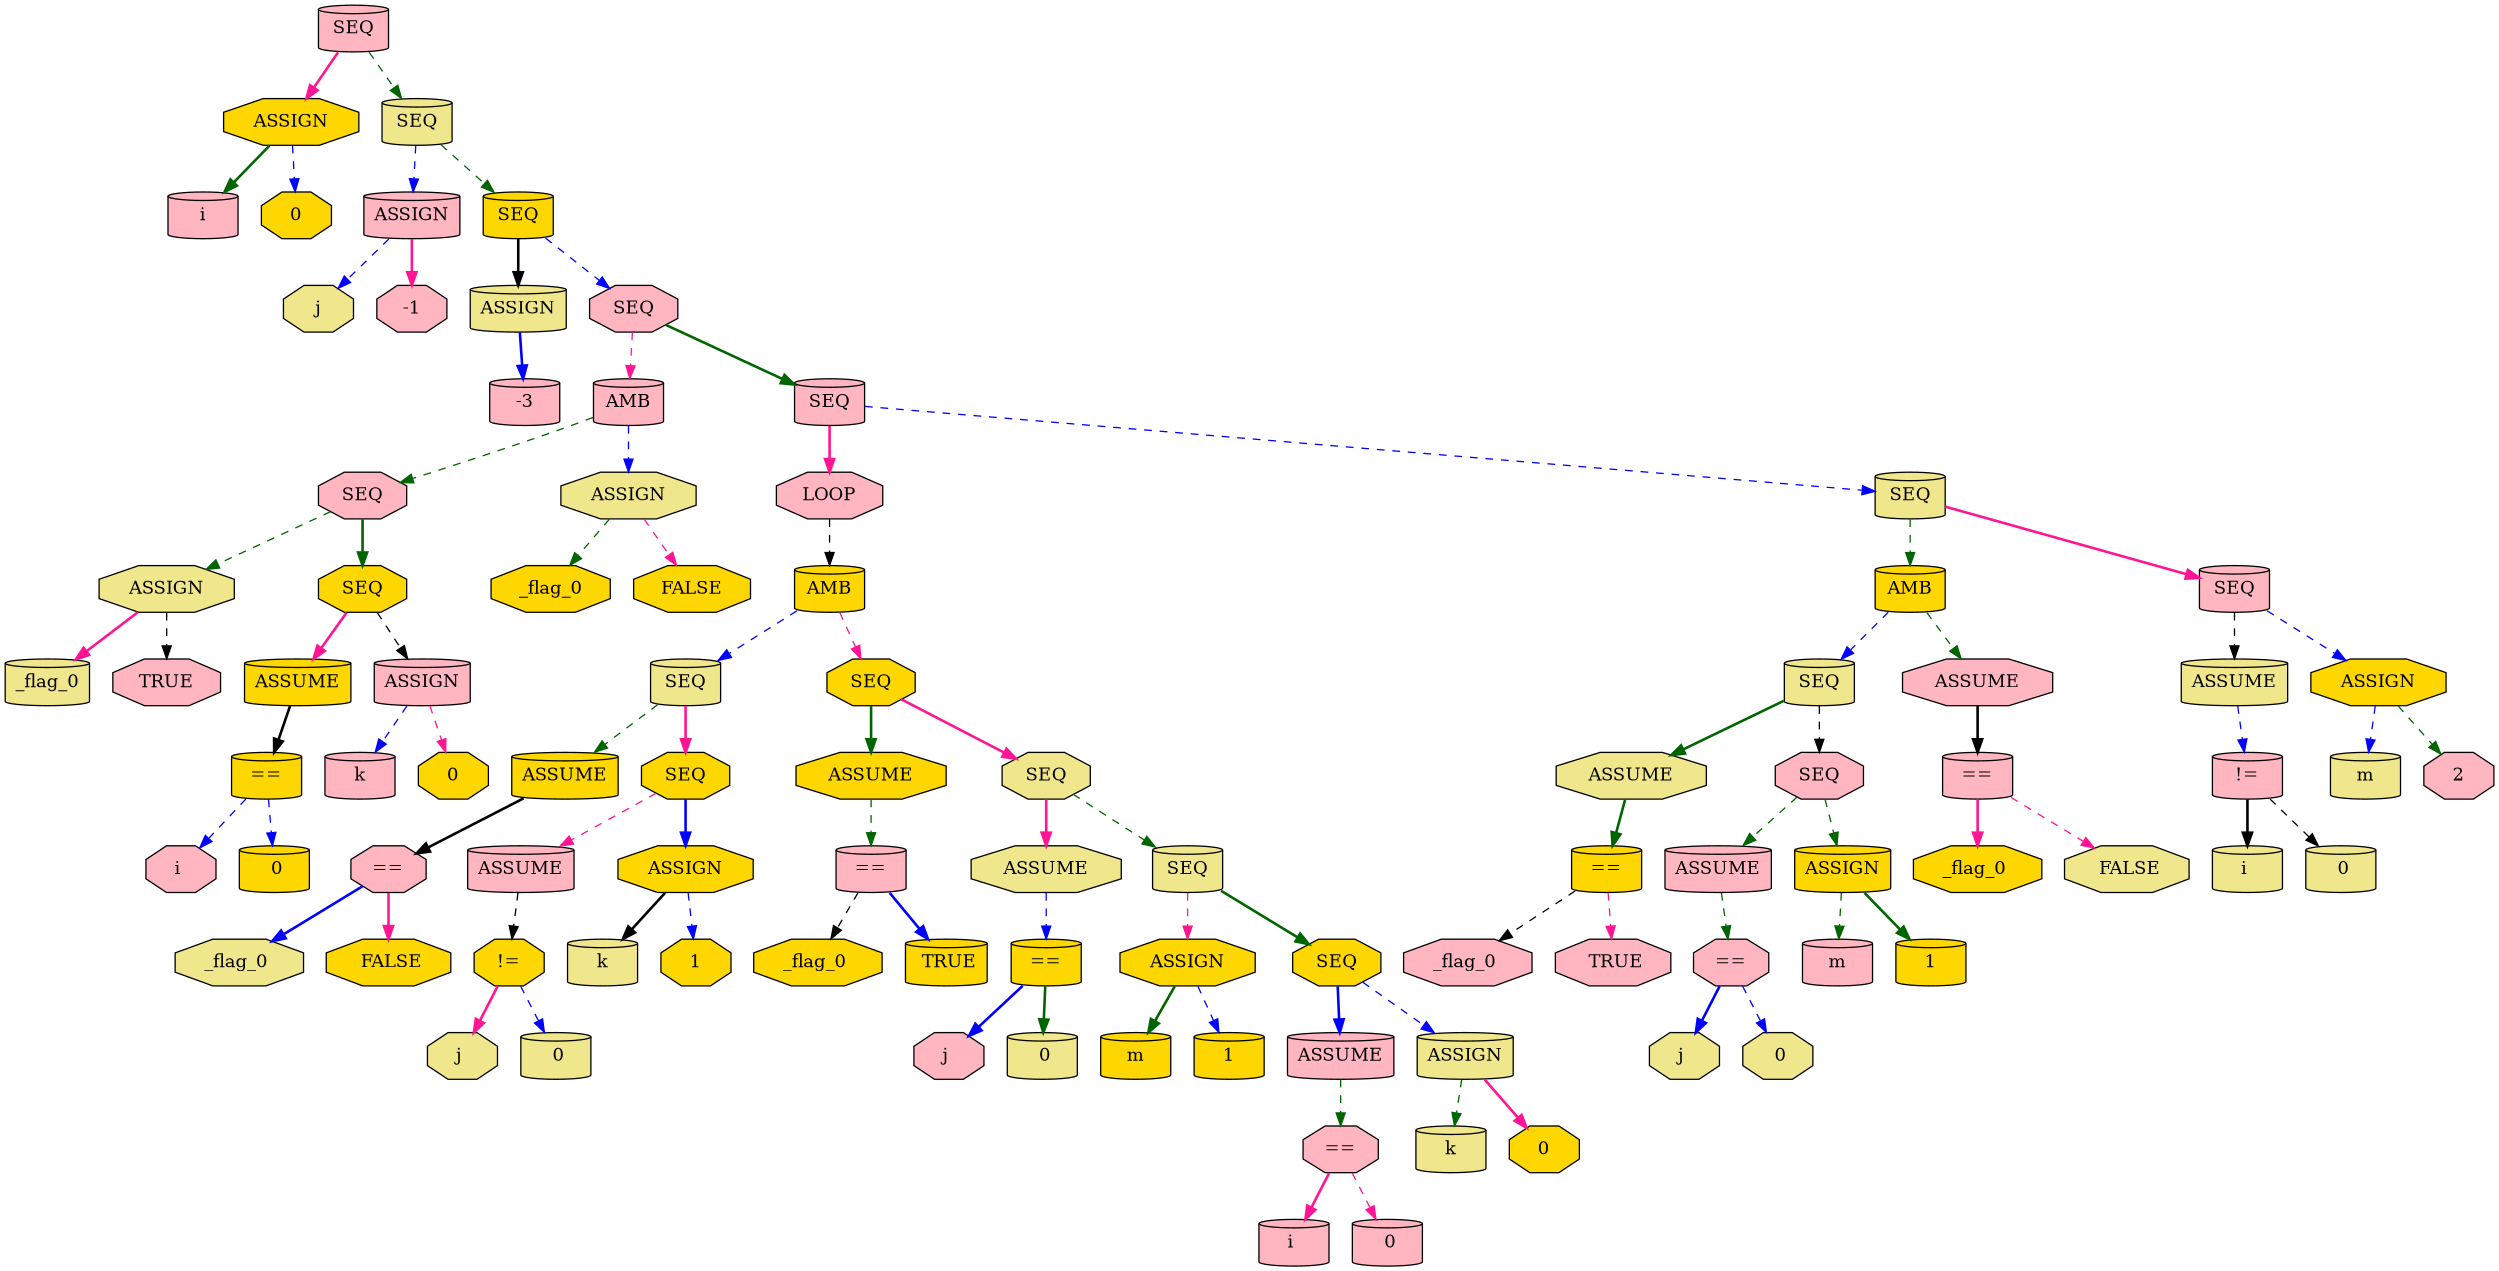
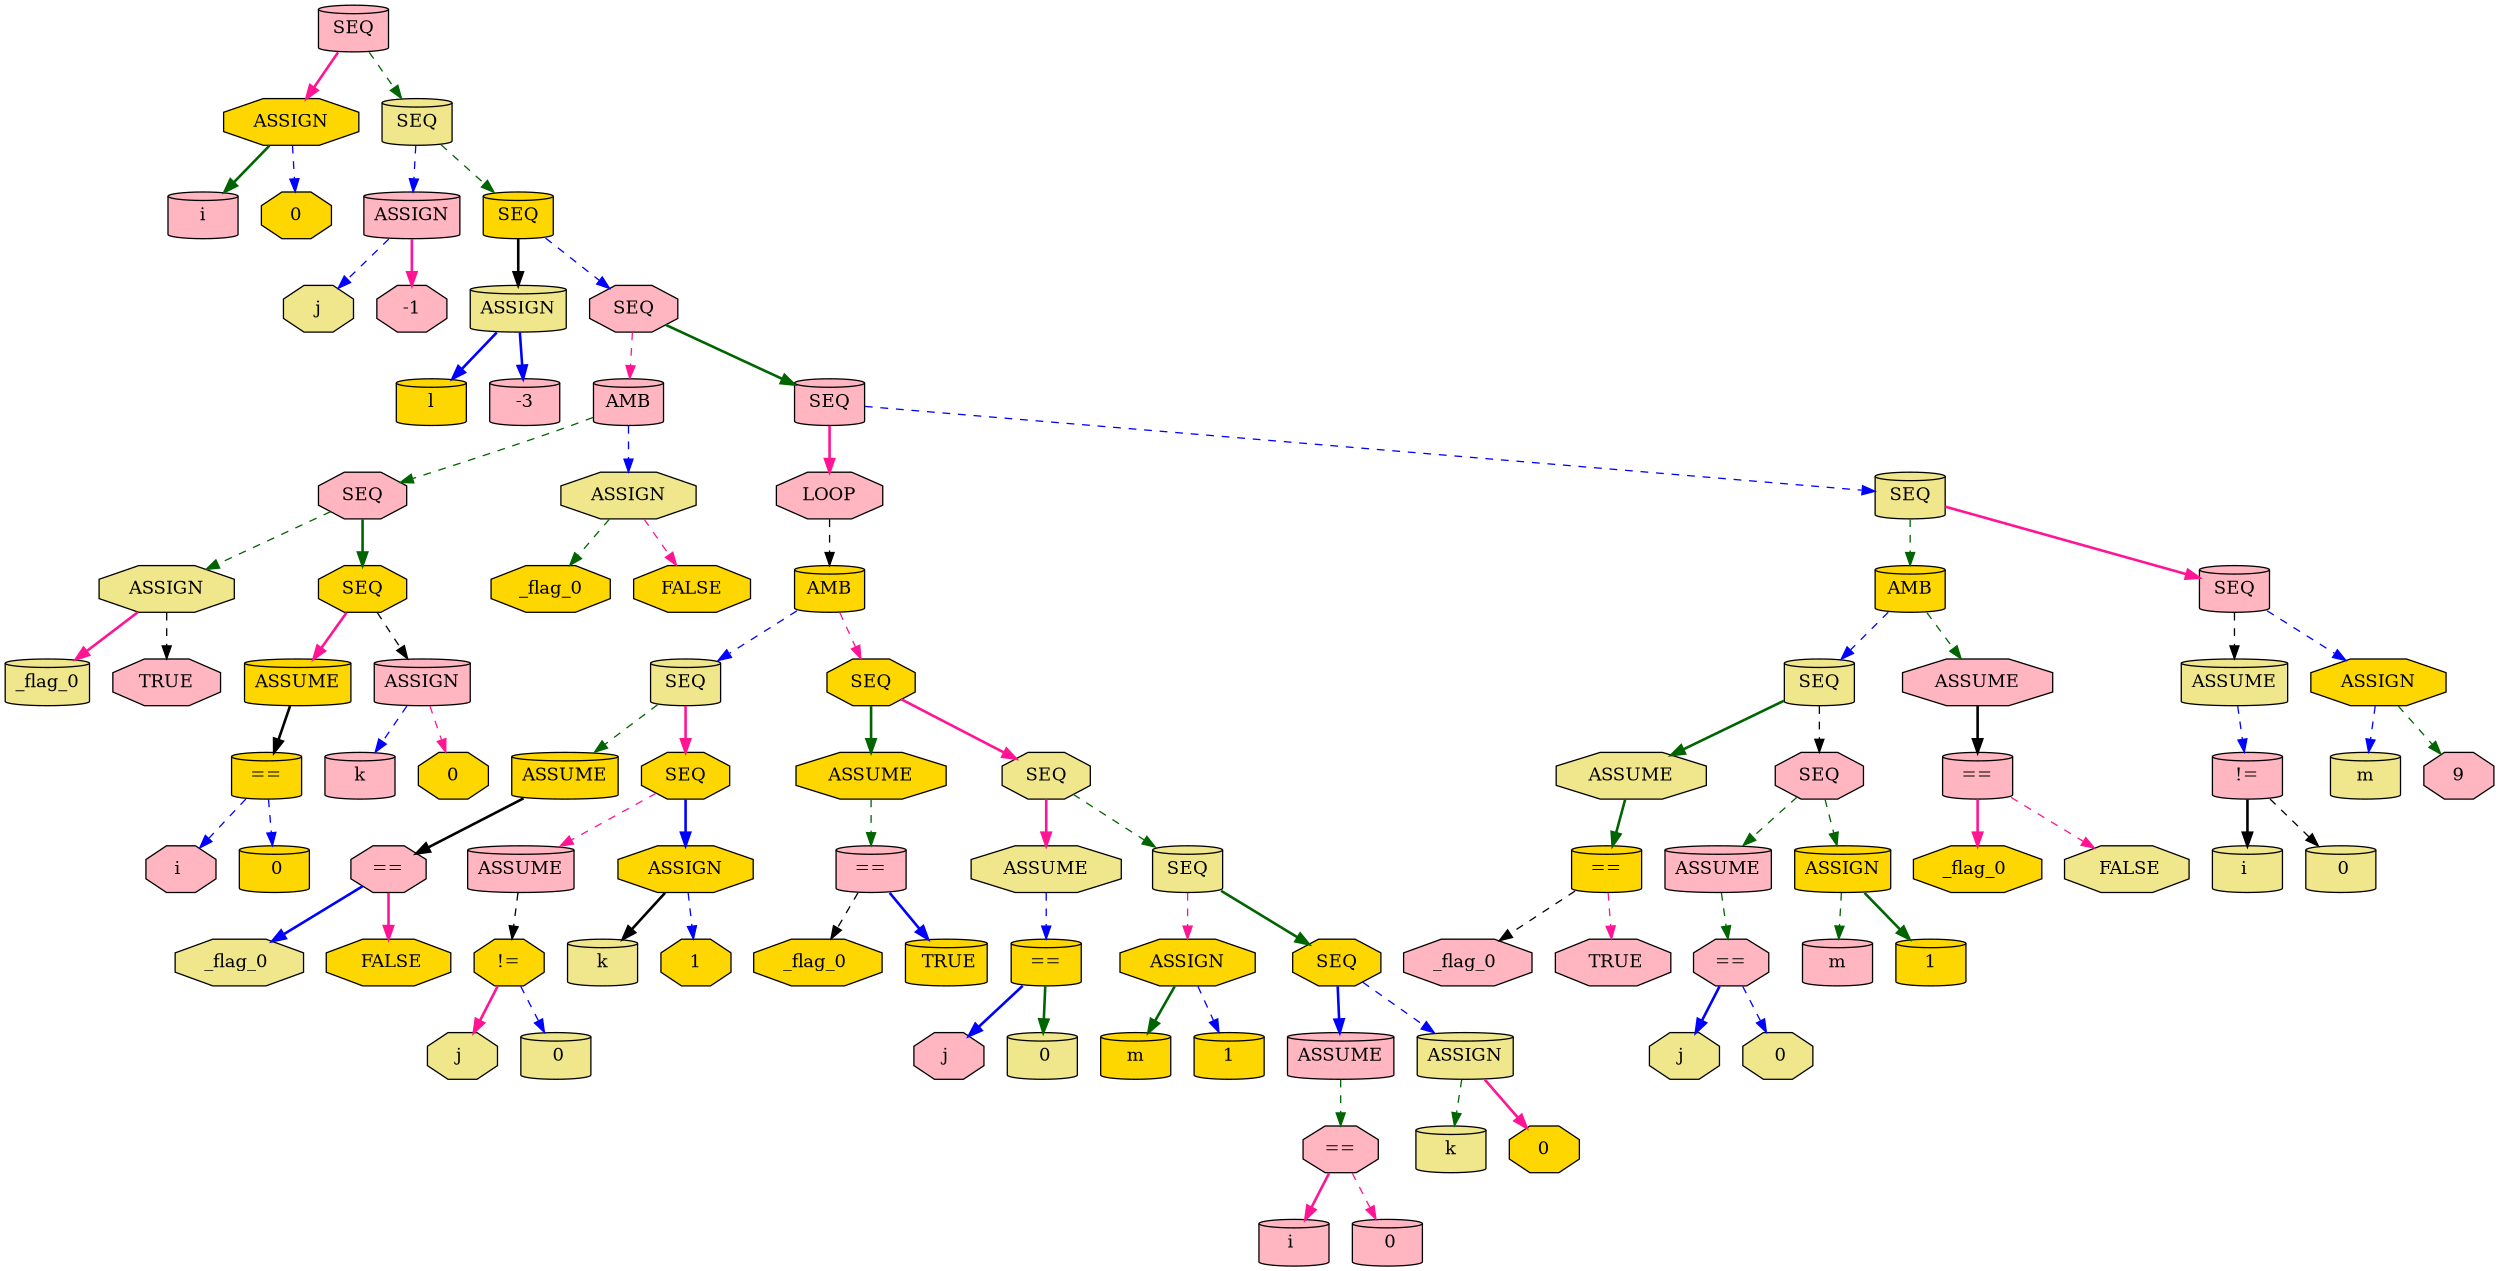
none -> (431, 402)
(2459, 776) -> (2459, 776)
